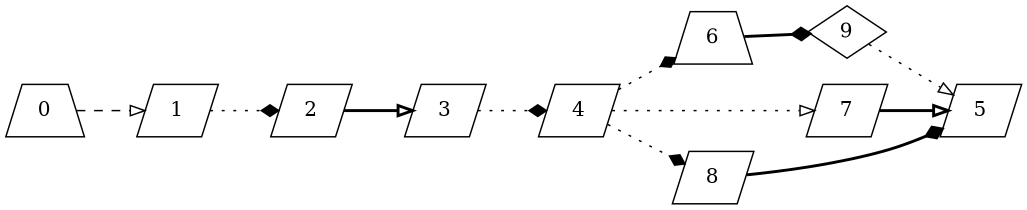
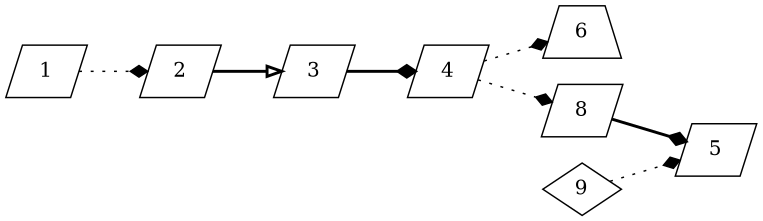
(768, 35) -> none
(905, 66) -> (637, 173)
(45, 111) -> none
(503, 111) -> (372, 71)
(847, 111) -> none
